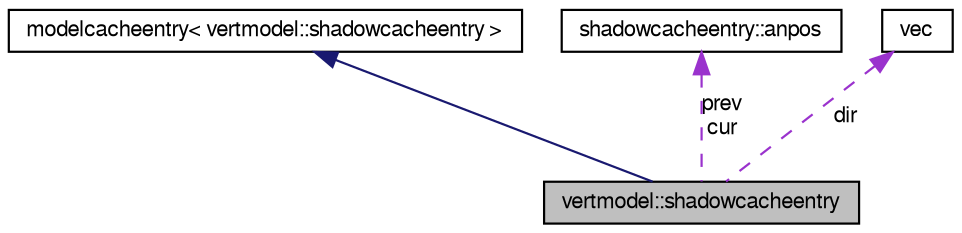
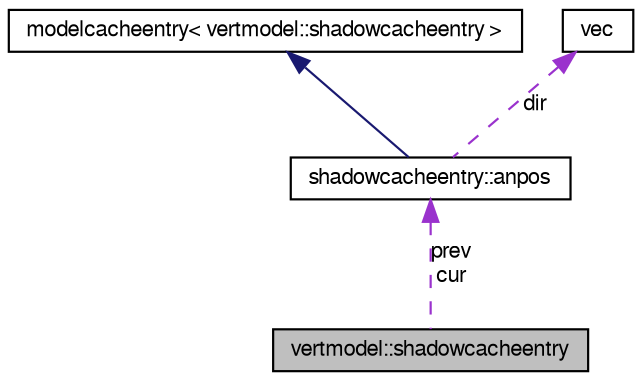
(494, 121) -> (357, 112)
(801, 124) -> (506, 112)
